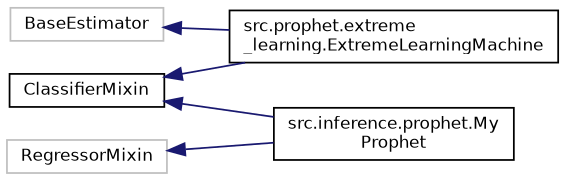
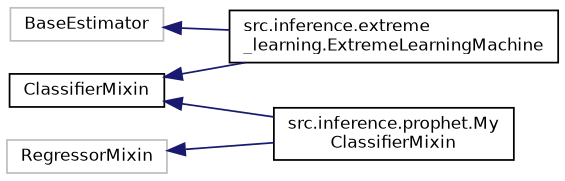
(394, 37) -> (394, 37)
(394, 134) -> (394, 134)
